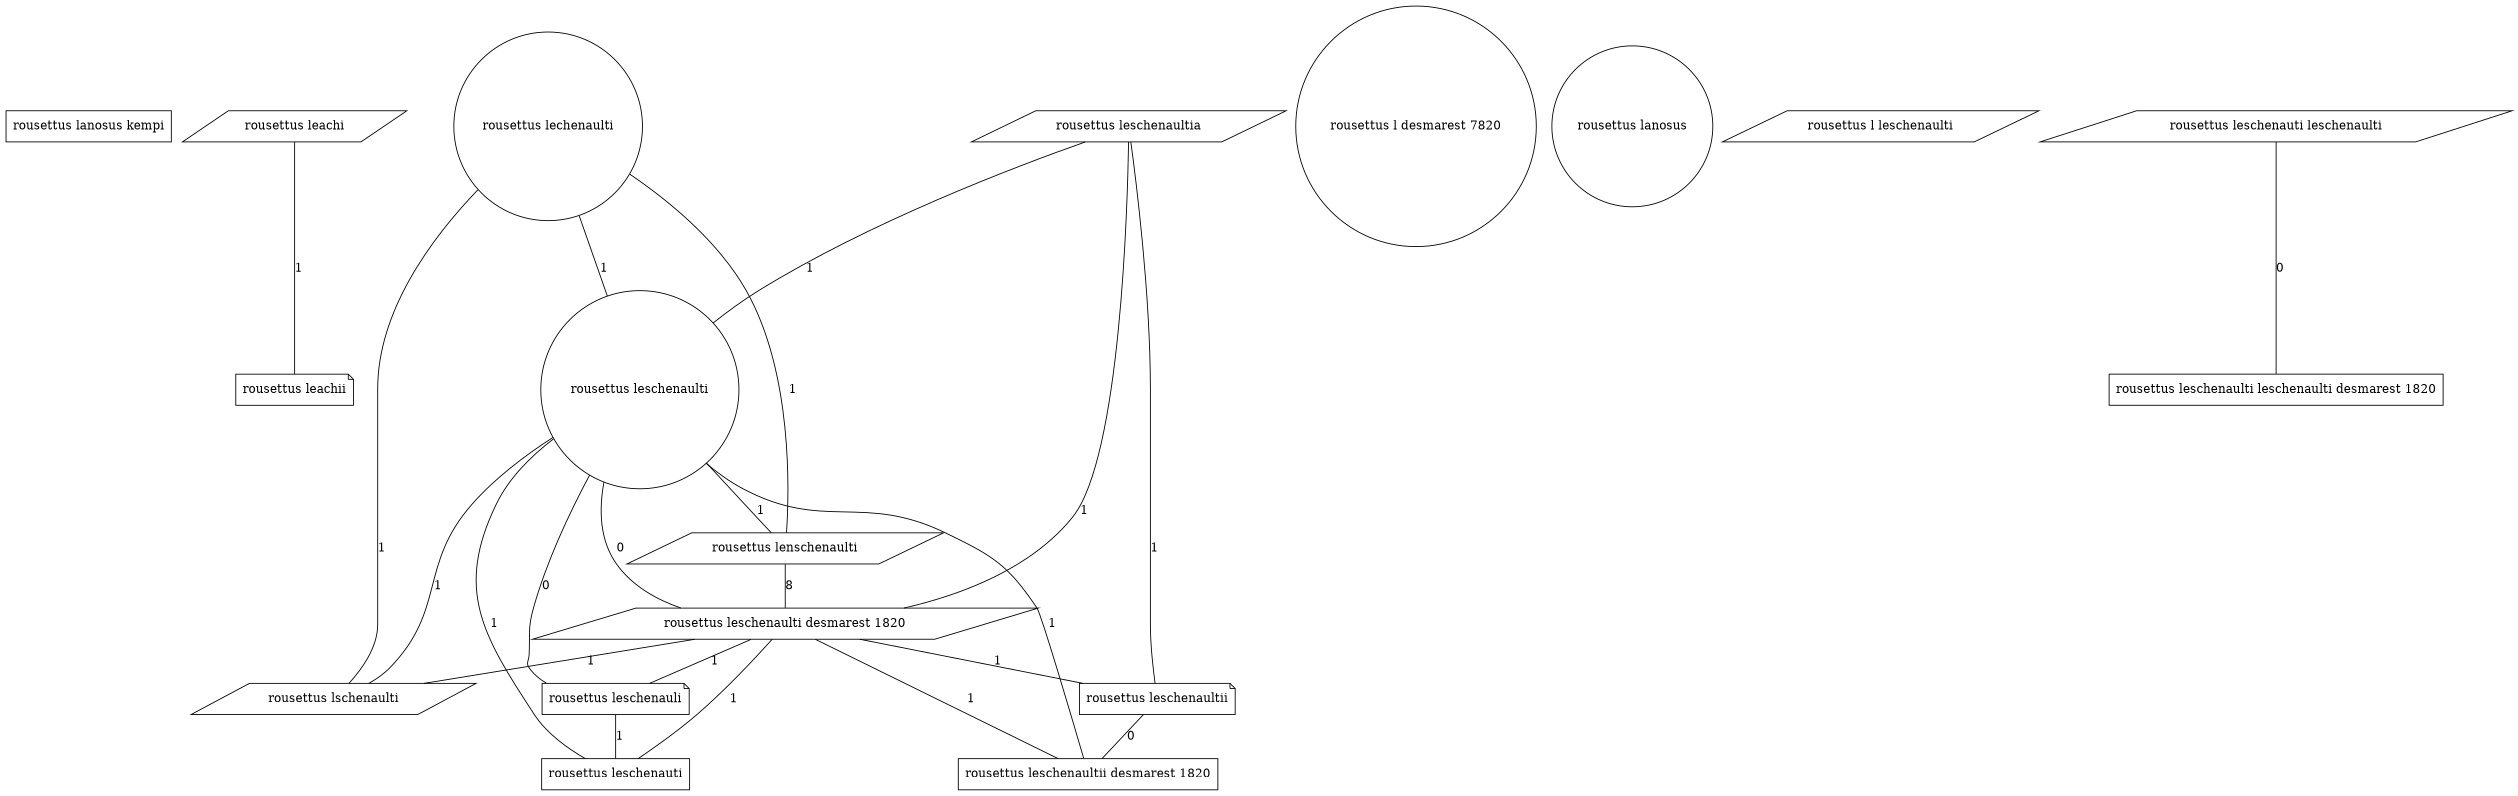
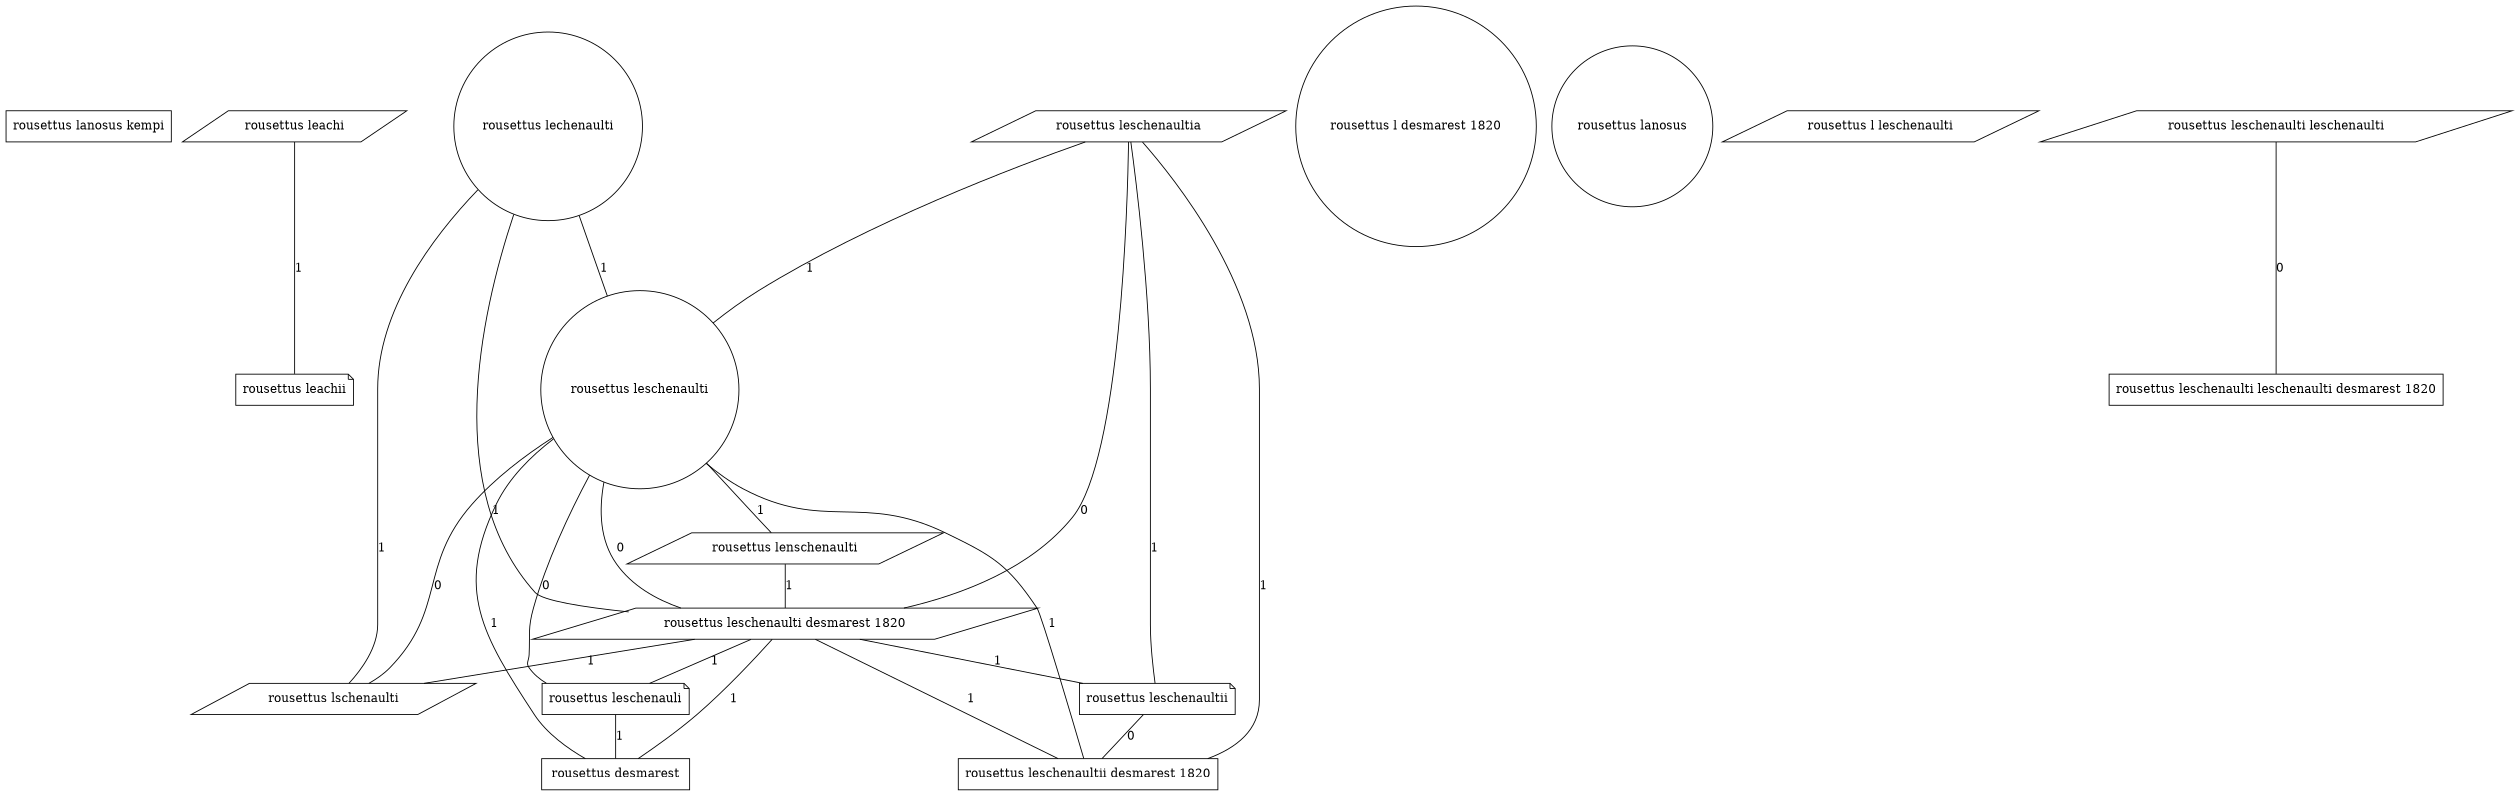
(1416, 126) -> (1416, 126)
(2276, 126) -> (2276, 126)
(763, 328) -> (479, 456)
none -> (1259, 447)
(1085, 511) -> (1085, 511)
(438, 586) -> (438, 586)
(790, 586) -> (790, 586)
(616, 774) -> (616, 774)
